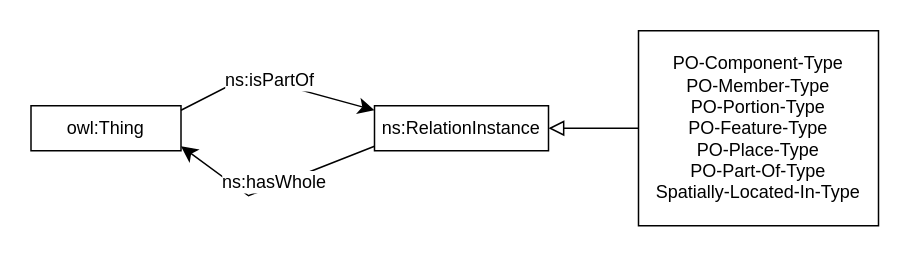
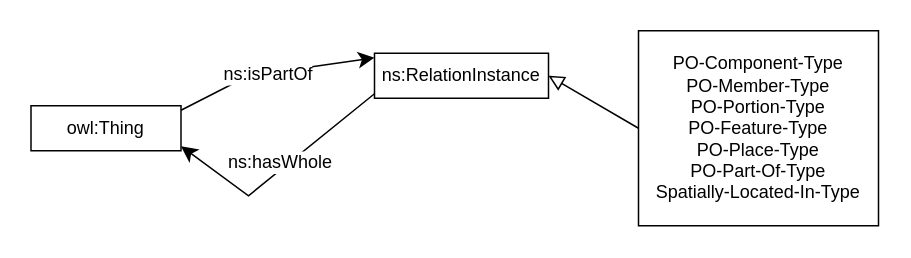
(461, 128) -> (461, 76)
